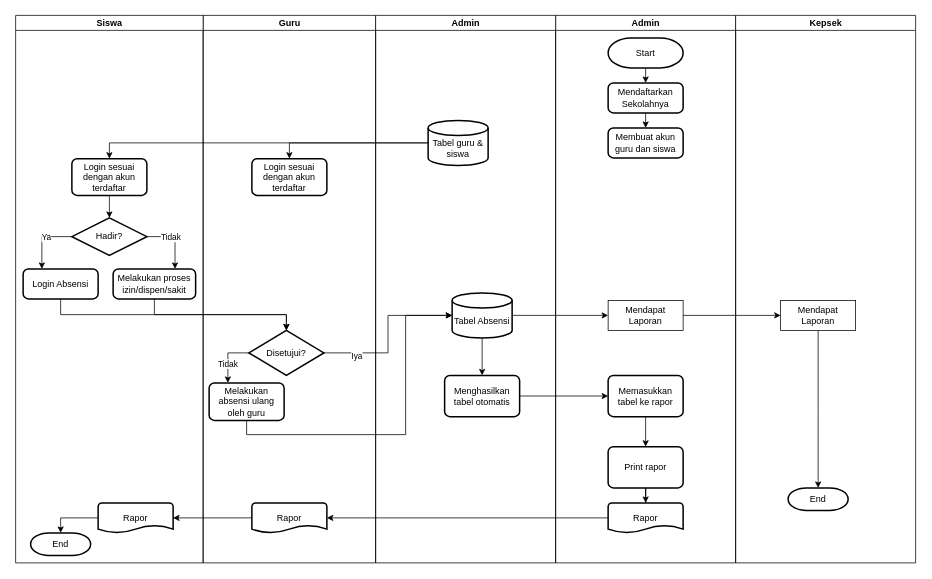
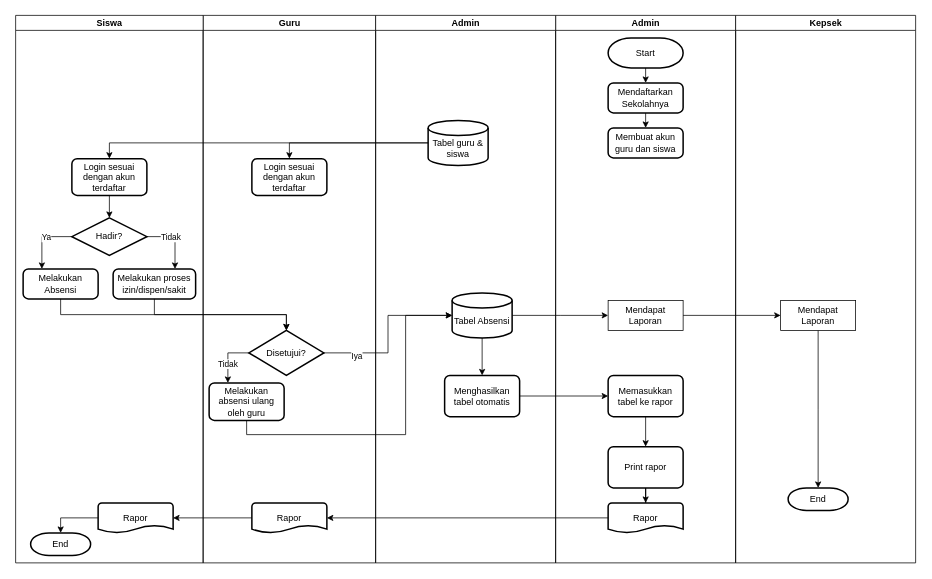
(60, 284) -> (60, 284)
